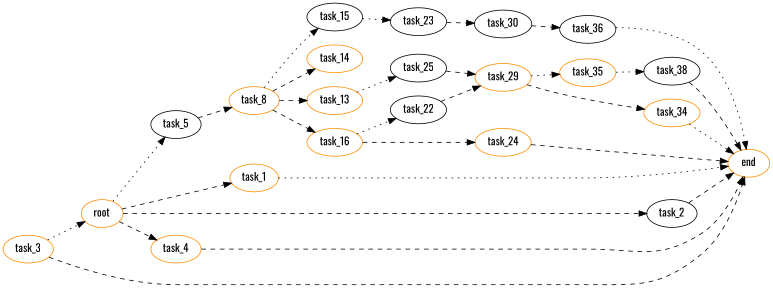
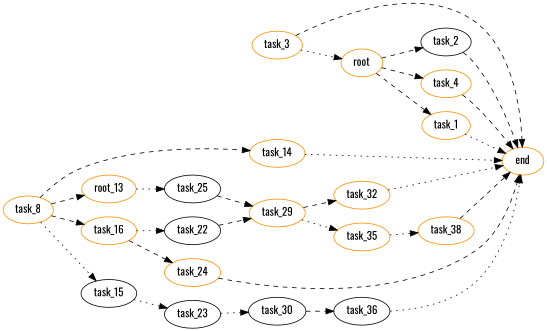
(457, 23) -> (231, 313)
(672, 71) -> (446, 231)
(335, 101) -> (109, 189)
(672, 113) -> (362, 195)
(176, 125) -> none
none -> (399, 157)
